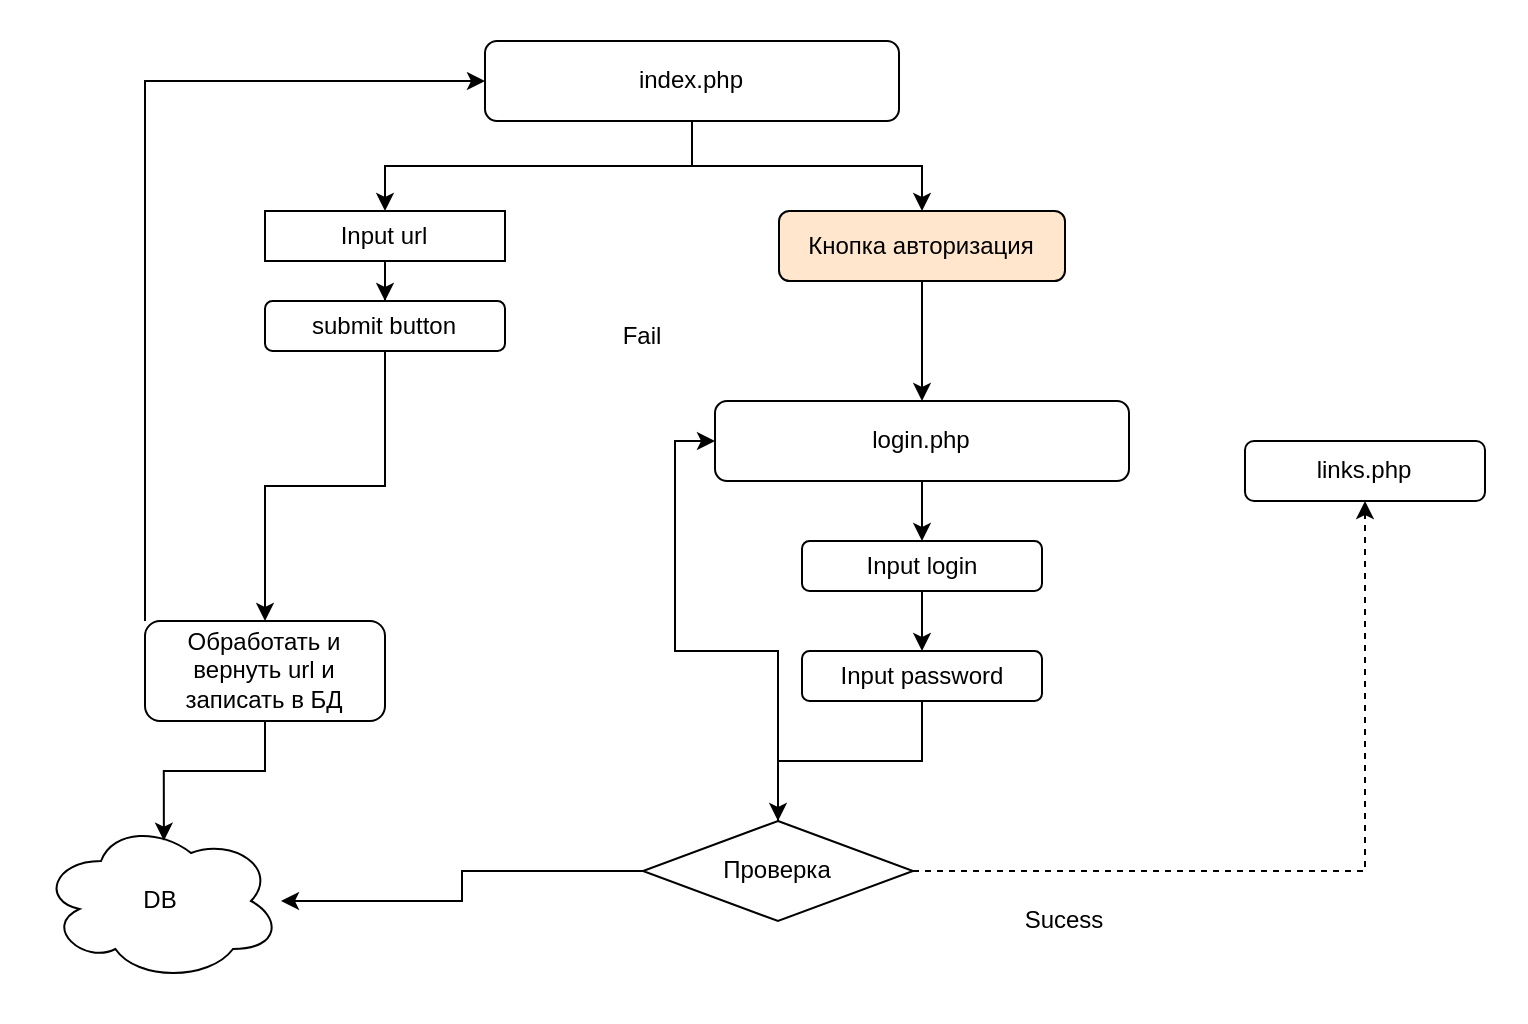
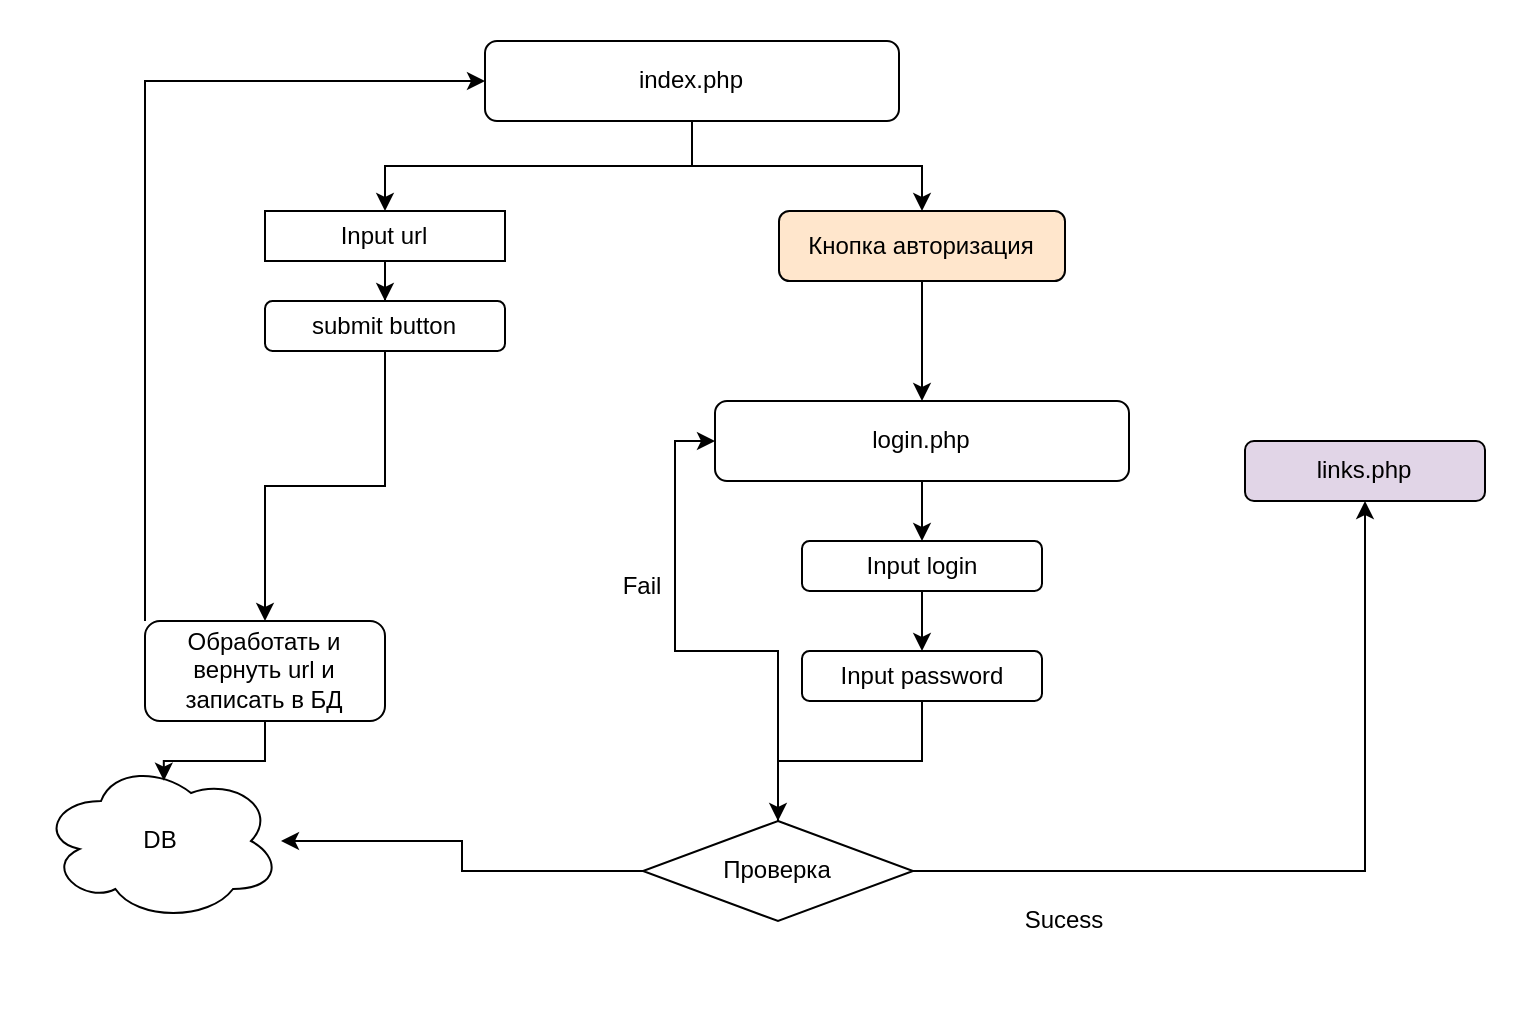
(643, 336) -> (643, 586)
(1365, 471) -> (1365, 471)
(1318, 871) -> (1318, 871)
(161, 901) -> (161, 841)
